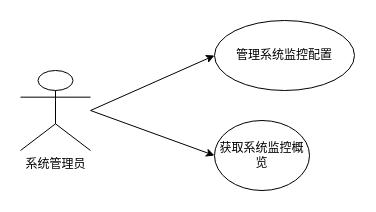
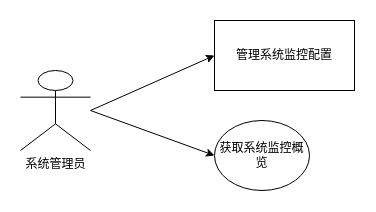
(285, 56) -> (285, 56)
